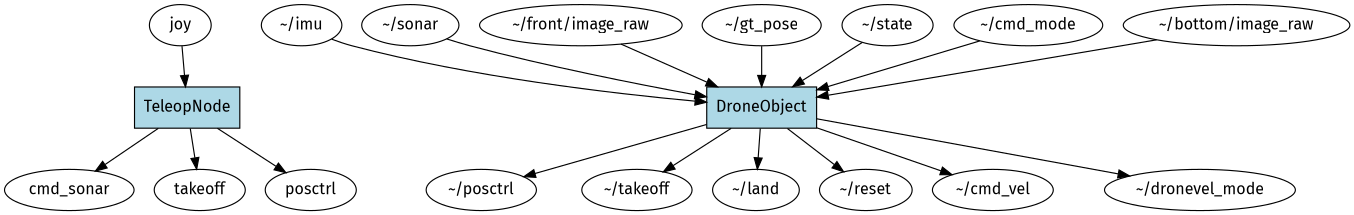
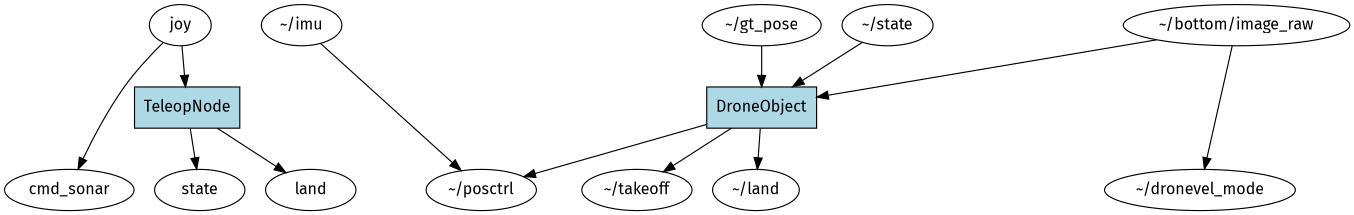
(410, 25) -> none
(581, 25) -> none
(1028, 25) -> none
(512, 78) -> (386, 103)
(132, 146) -> (117, 97)
(967, 146) -> (1220, 102)
(200, 190) -> (200, 190)
(311, 190) -> (311, 190)
(866, 190) -> none
(993, 190) -> none
